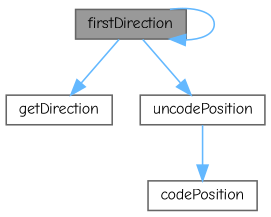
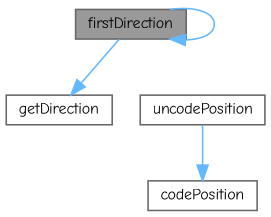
(162, 61) -> none
